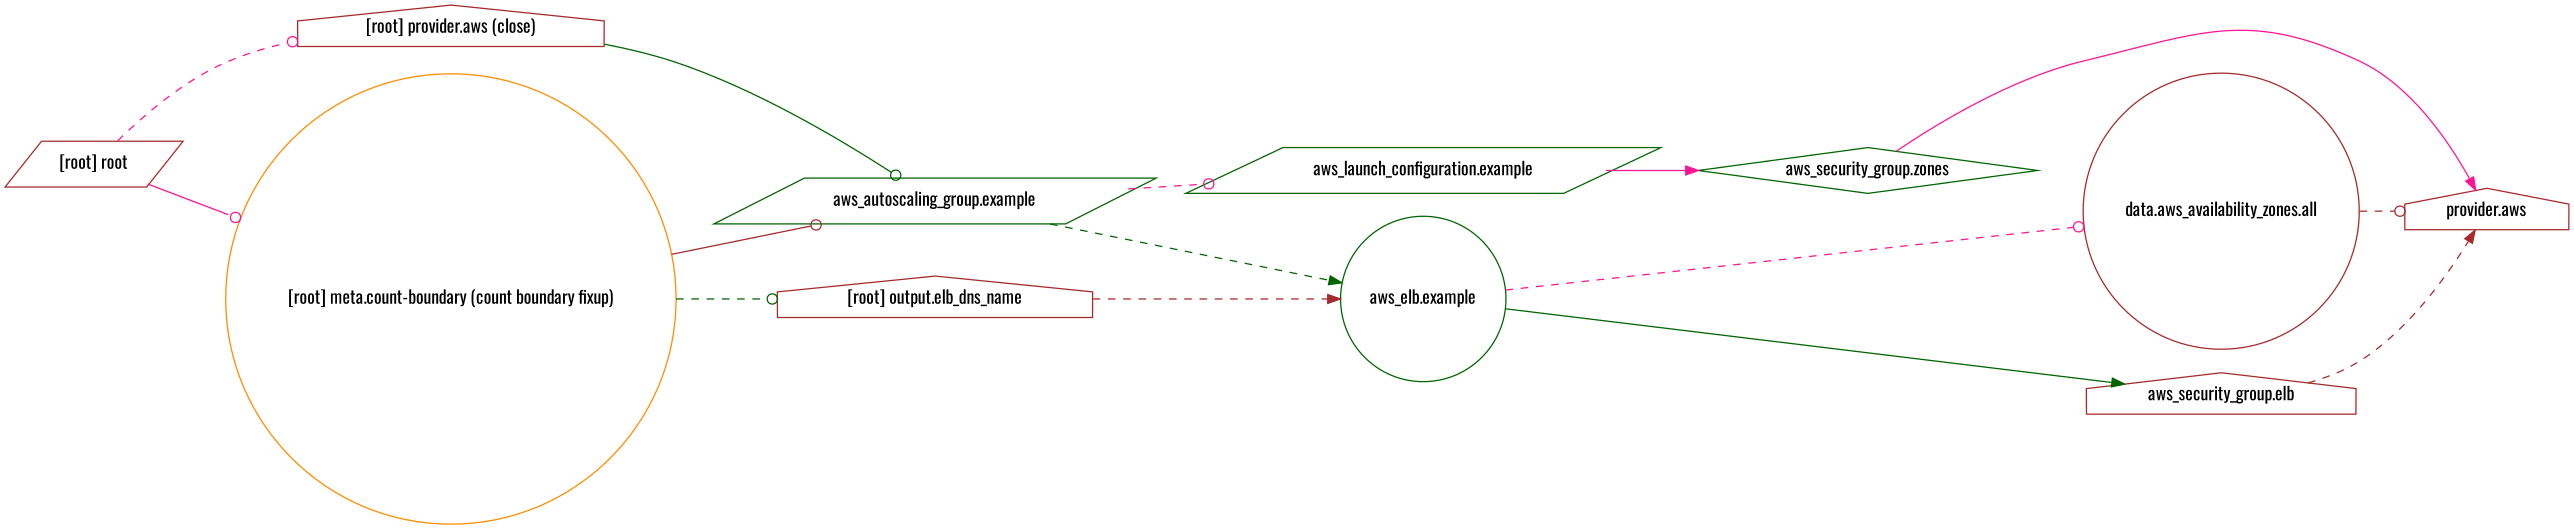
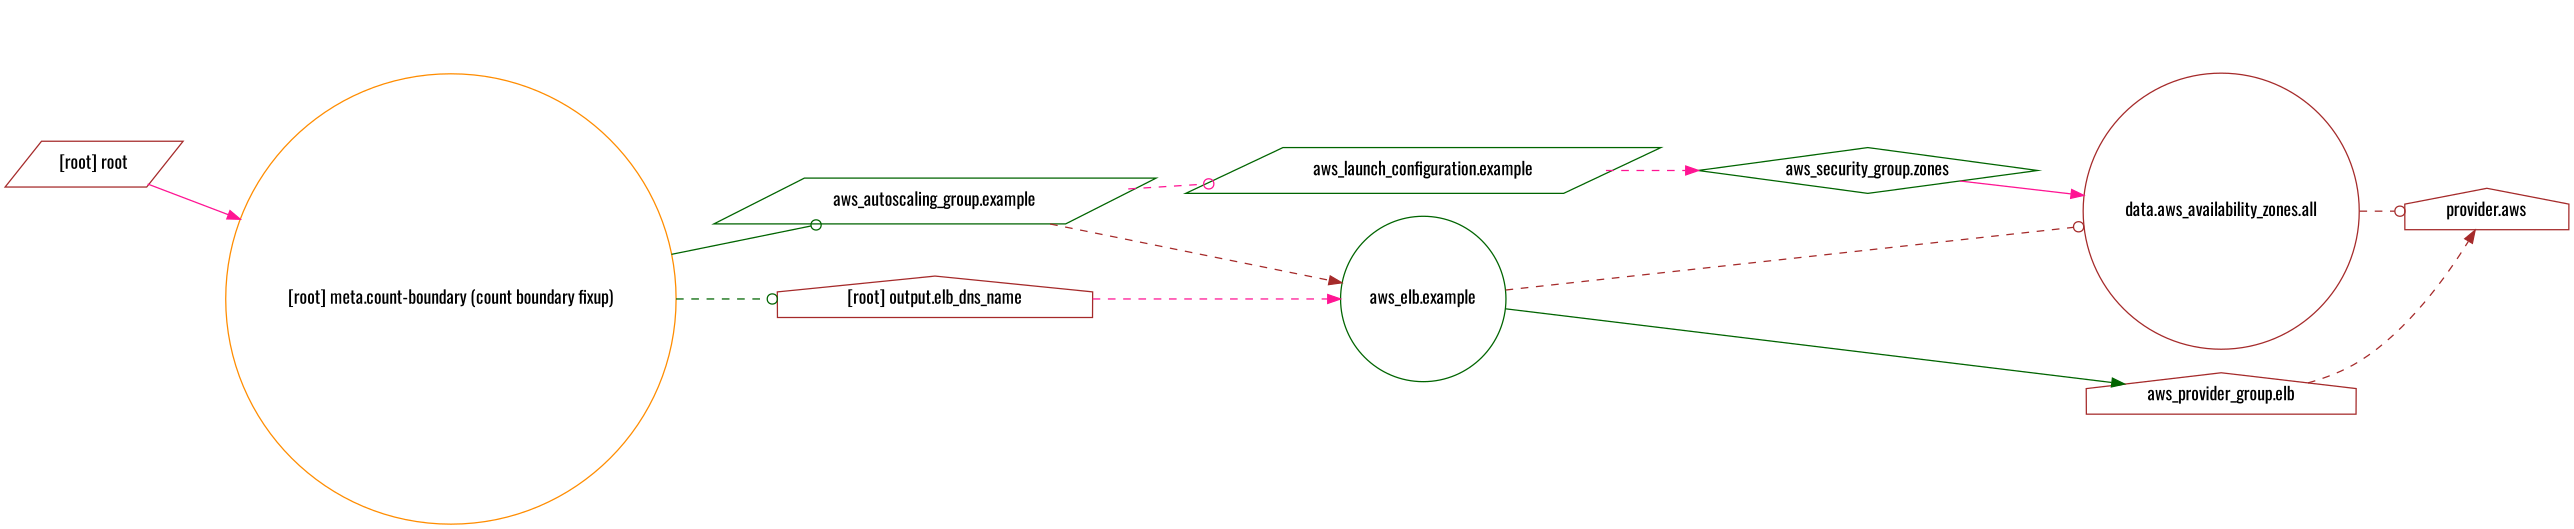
(451, 28) -> none
(2200, 34) -> (2015, 187)
(1646, 170) -> (1646, 170)
(188, 199) -> (188, 199)
(741, 240) -> (741, 240)
(1189, 252) -> (1189, 252)
(1789, 259) -> (1789, 259)
(1210, 299) -> (1210, 299)
(2221, 396) -> (2221, 396)
